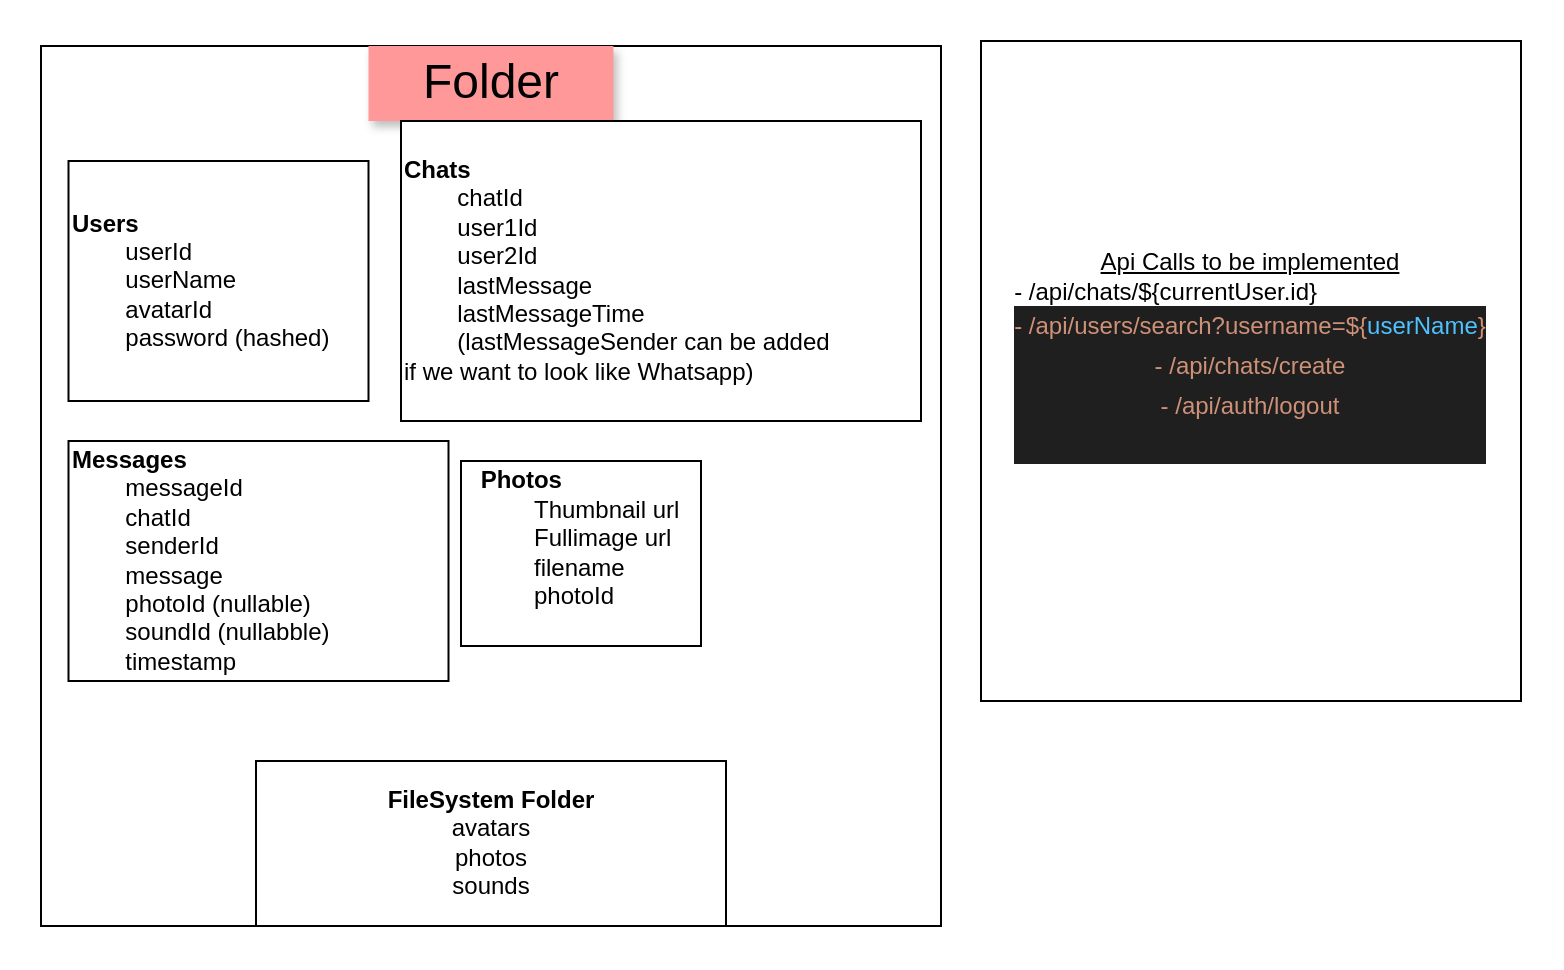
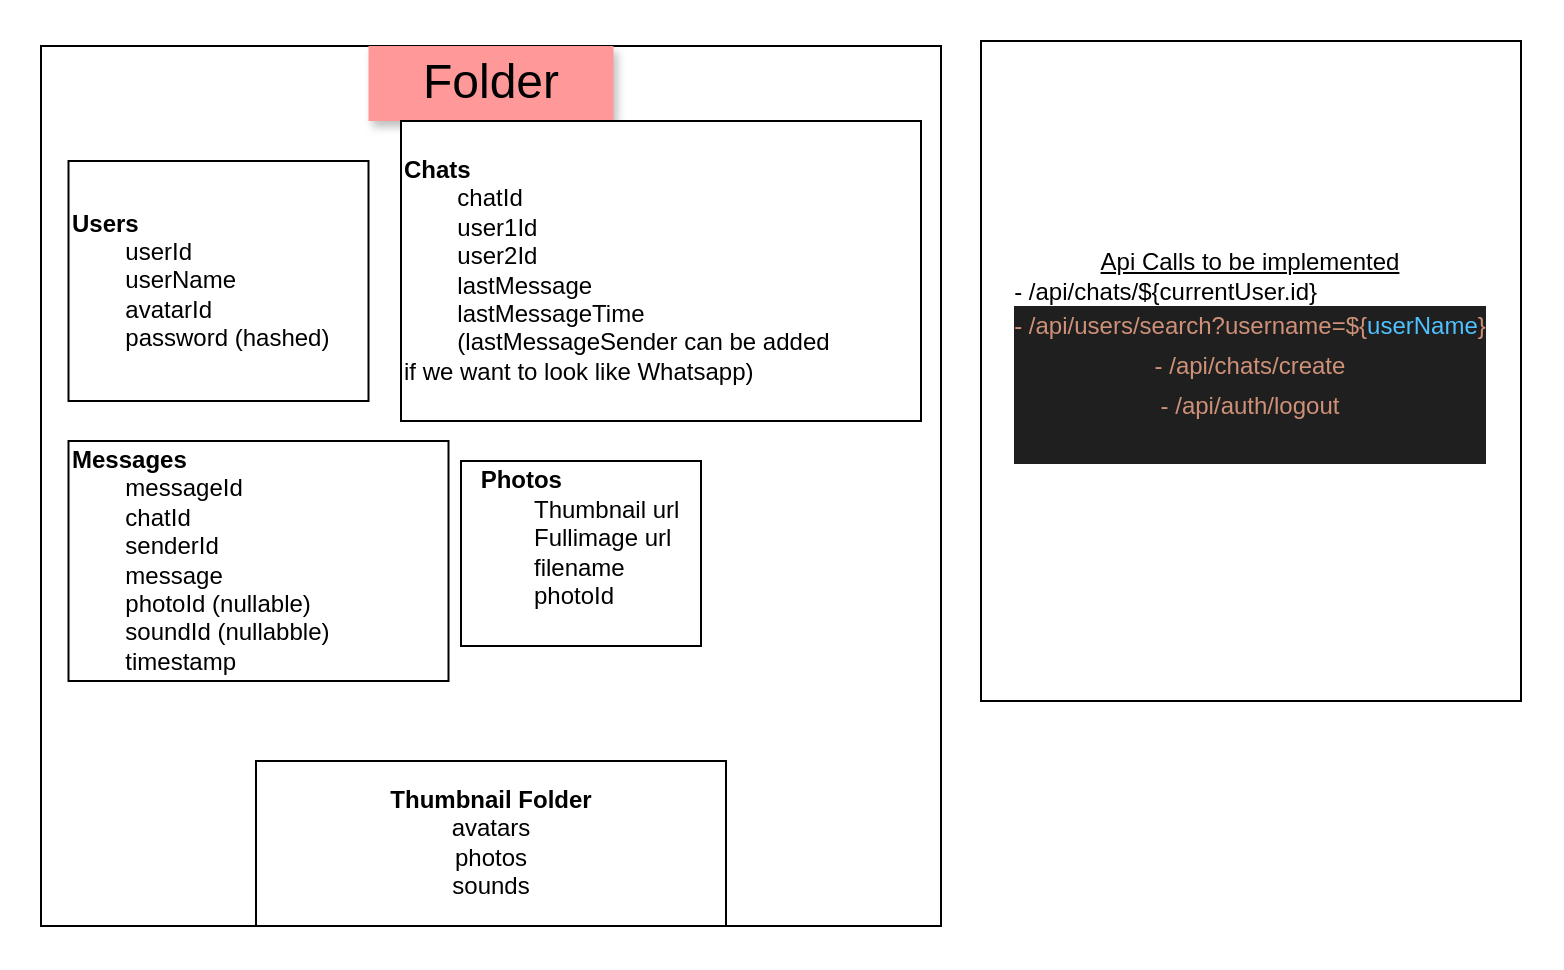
(492, 843) -> (492, 843)
